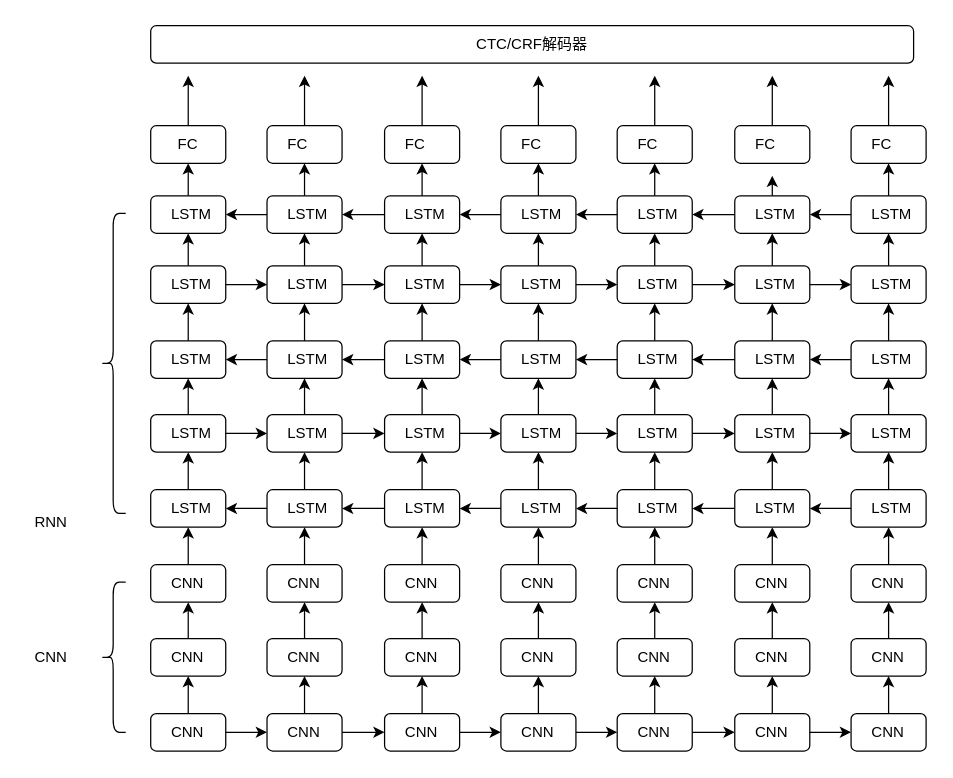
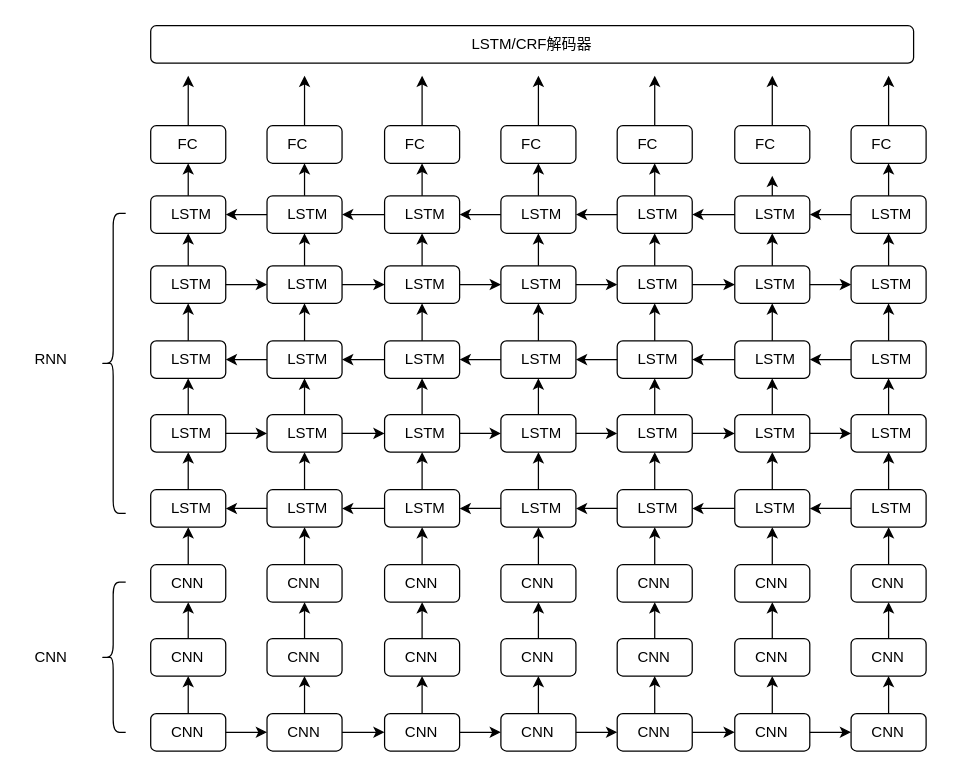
(532, 44) -> (532, 44)
(51, 522) -> (51, 359)
